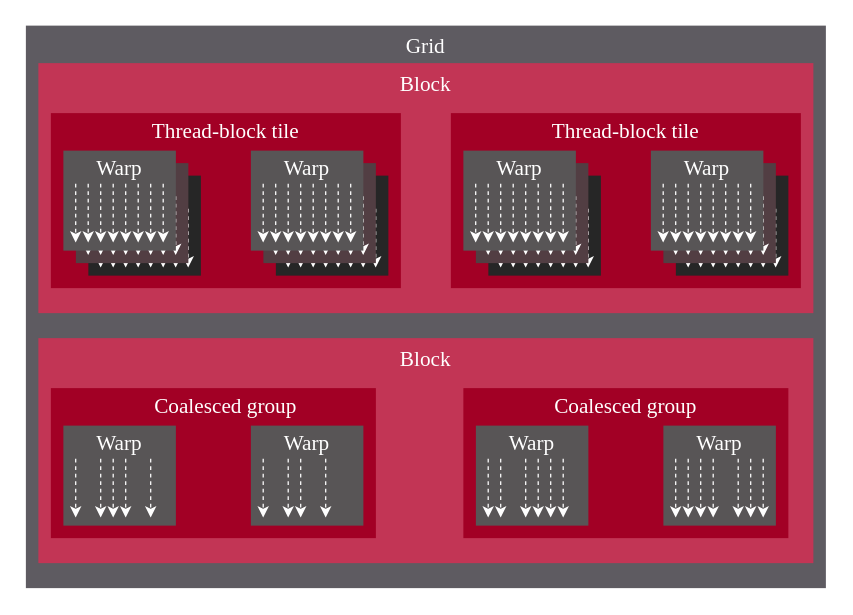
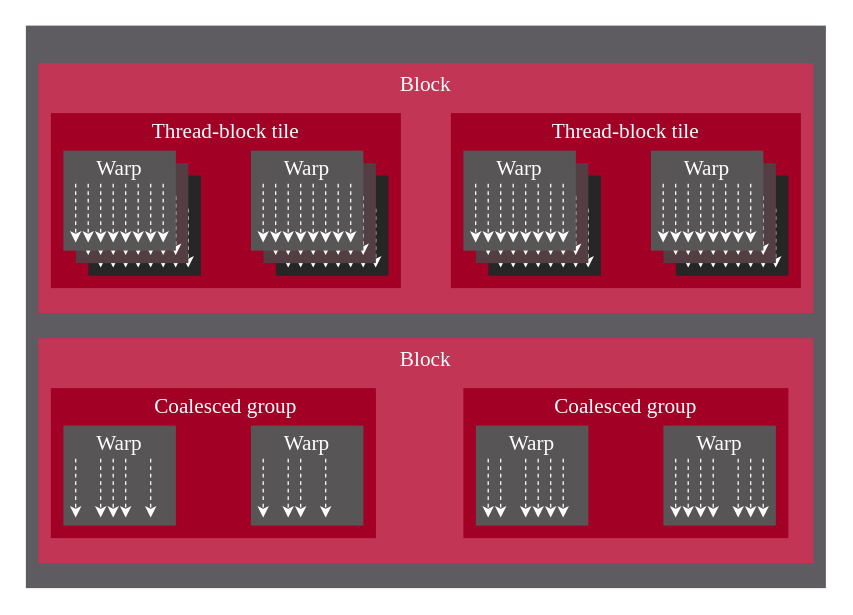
(426, 44) -> none
